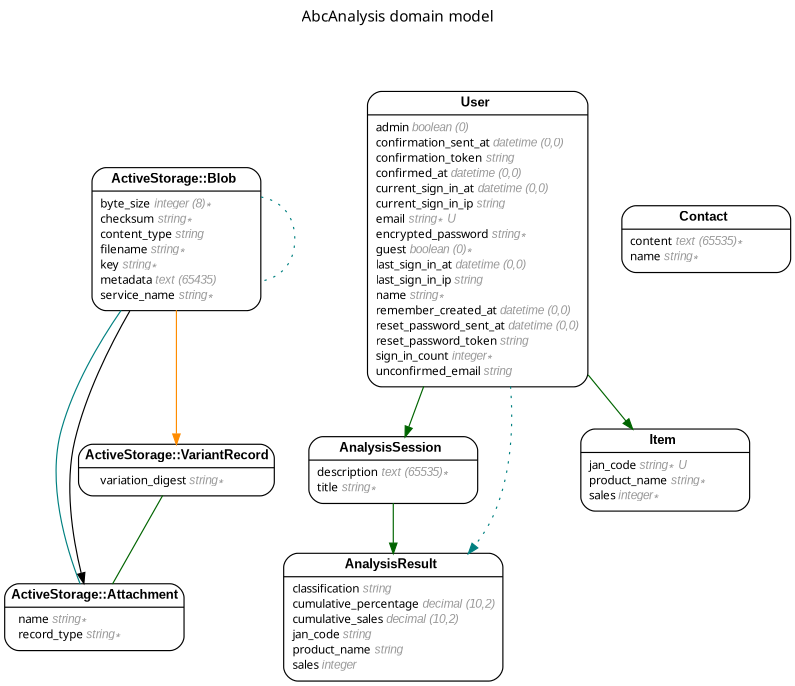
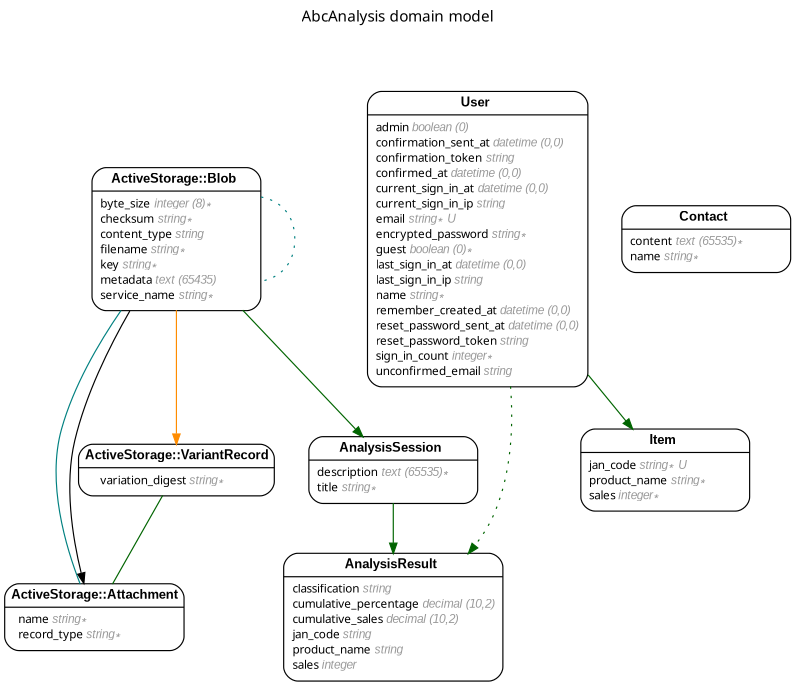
(416, 407) -> (299, 370)
(507, 469) -> (507, 469)
